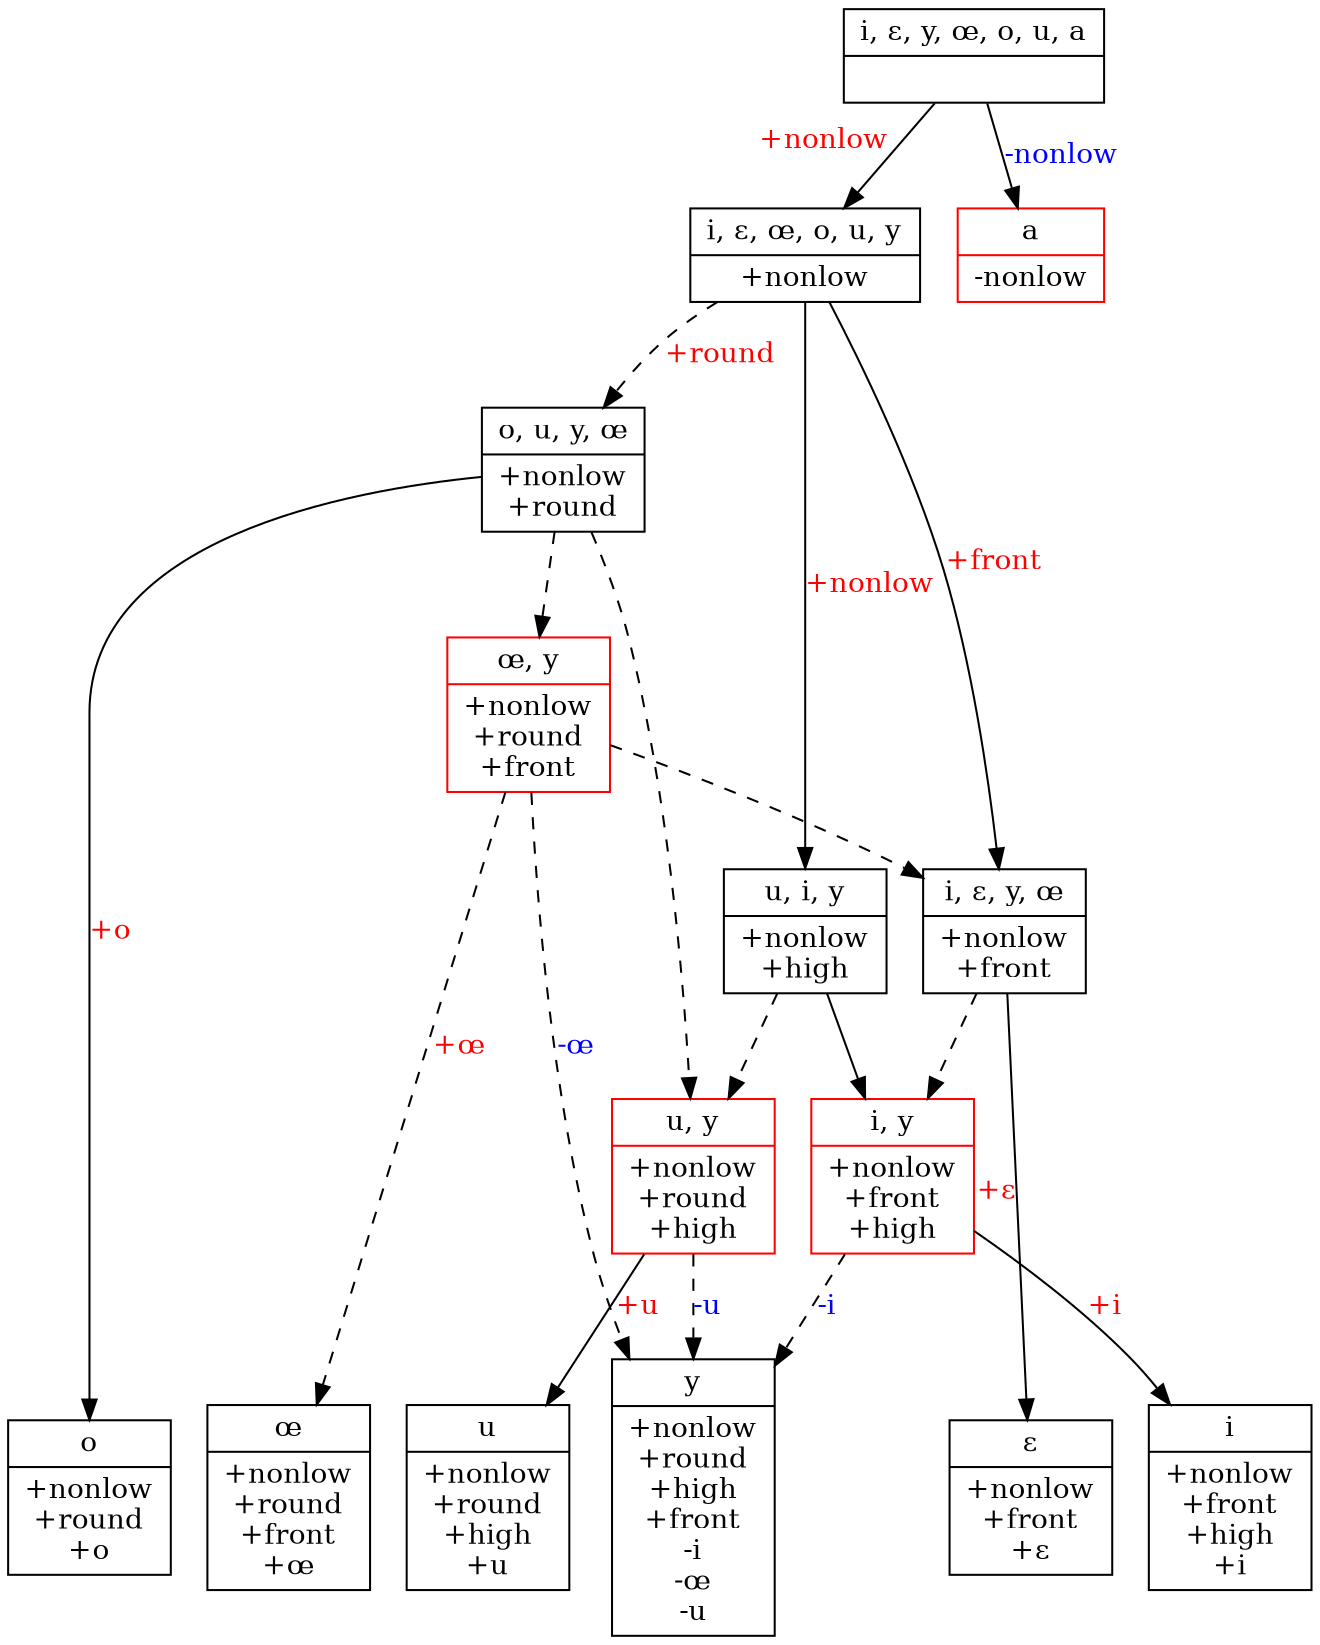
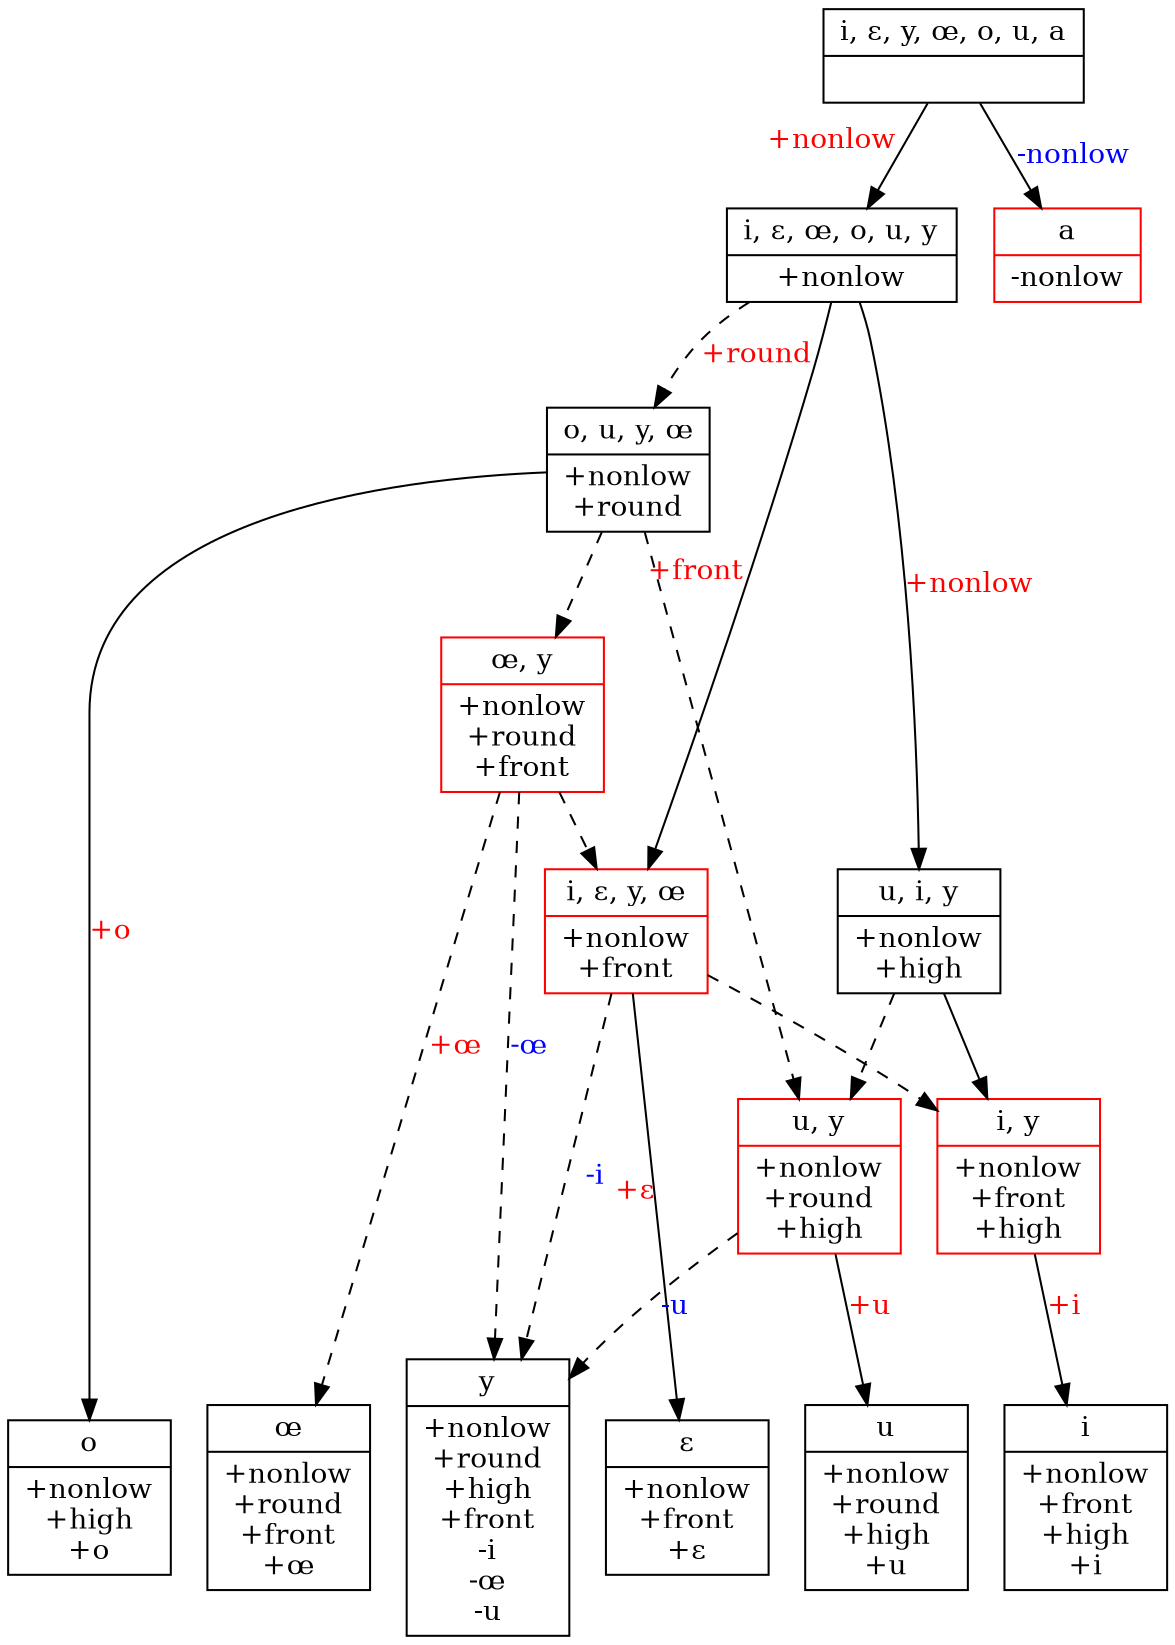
(1004, 931) -> (626, 931)
(816, 1301) -> (569, 1166)
(89, 1520) -> (89, 1520)
